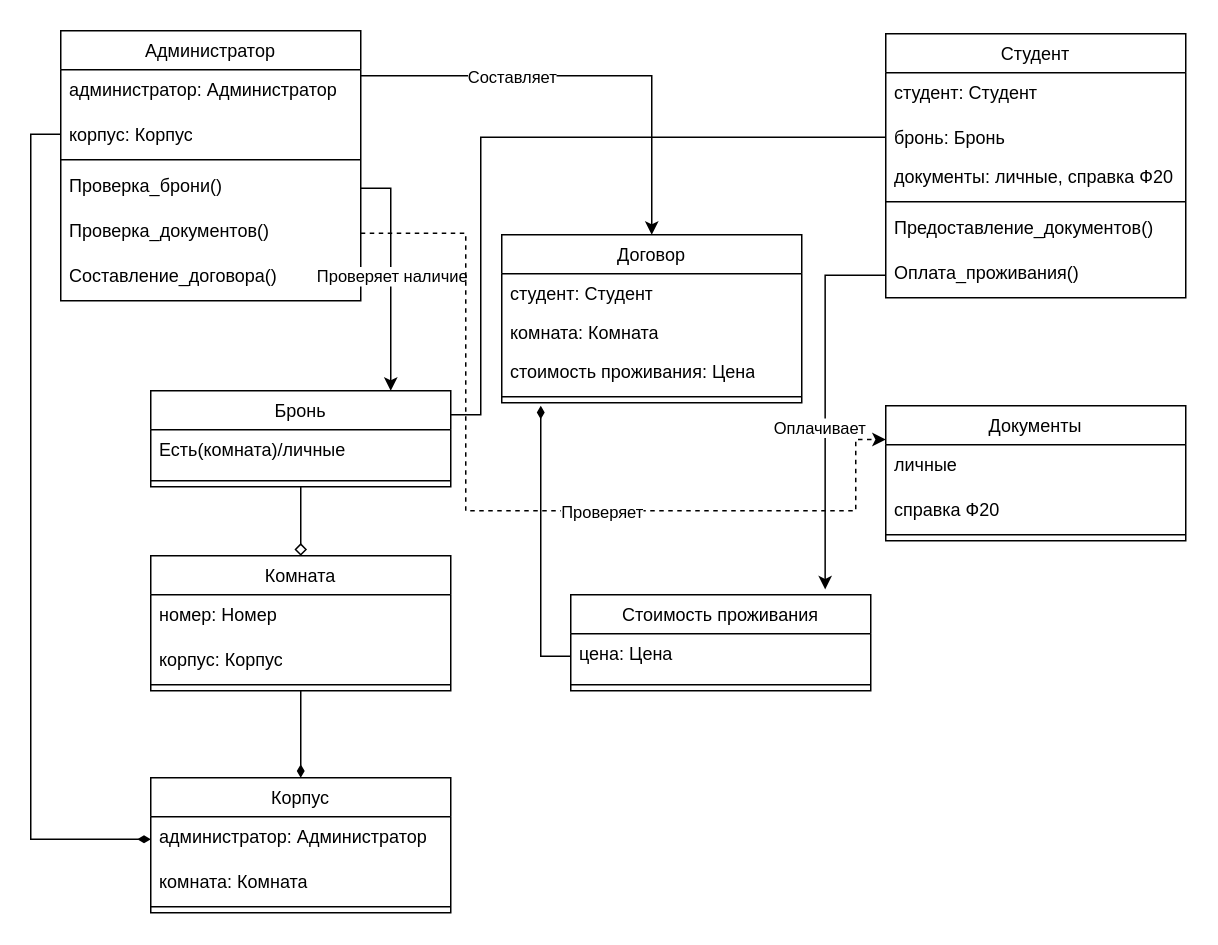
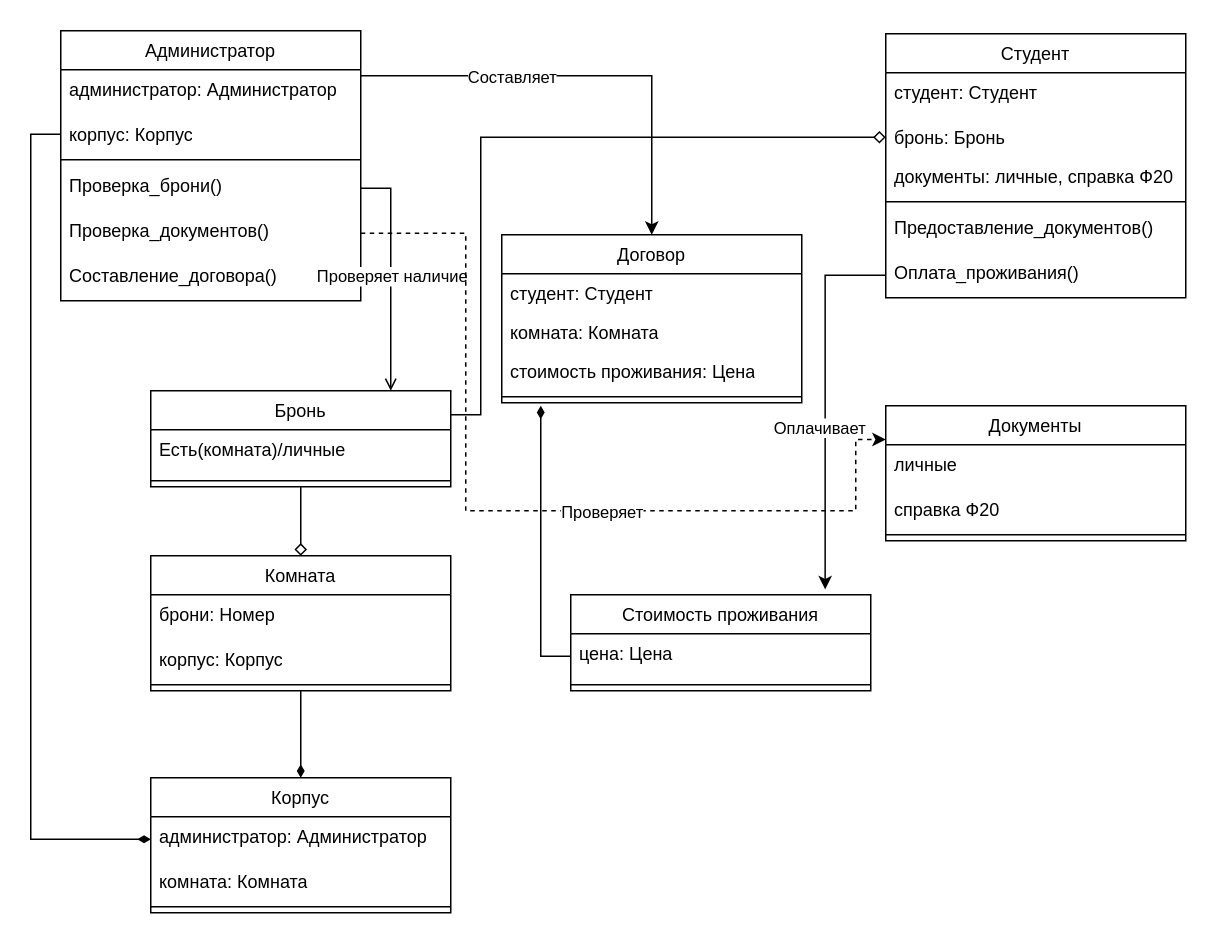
(877, 137) -> (873, 137)
(391, 379) -> (391, 381)
(215, 615) -> (215, 615)
